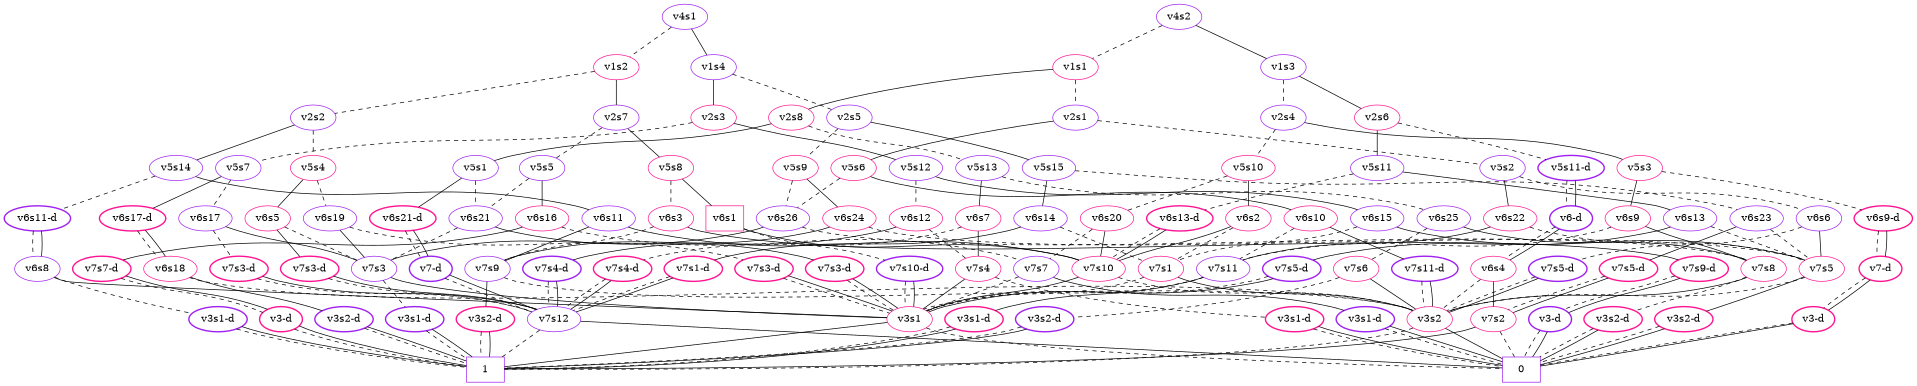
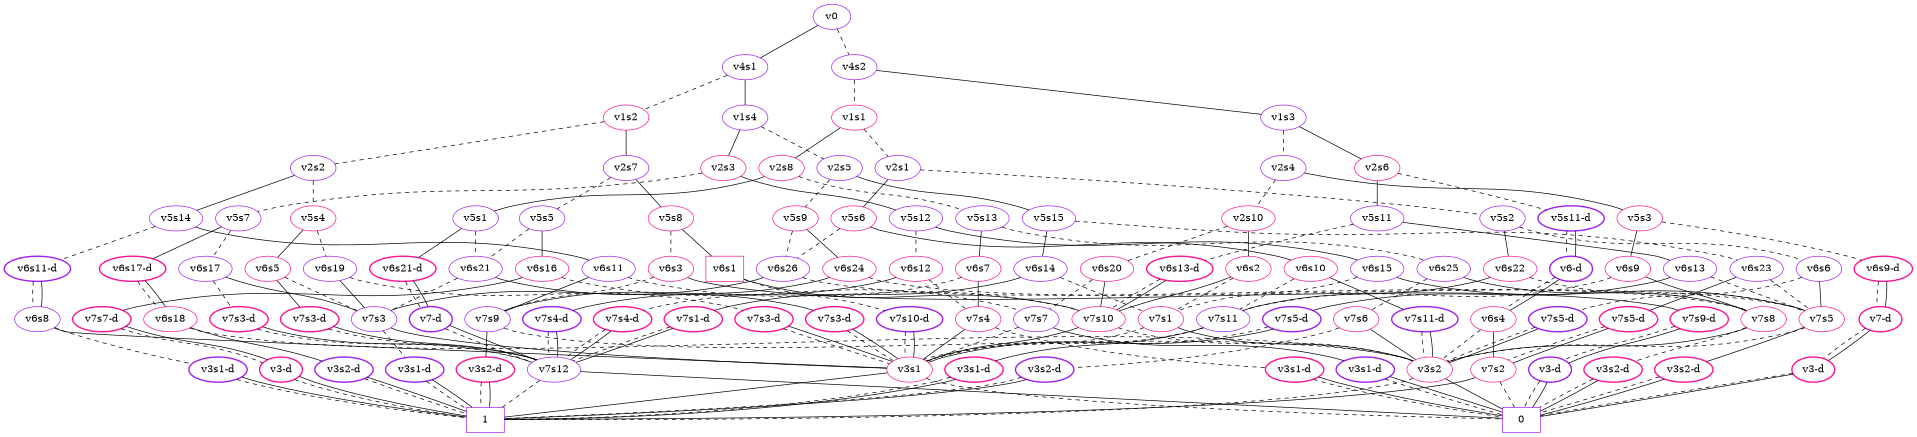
none -> (832, 17)
(1248, 168) -> (1248, 218)
(854, 244) -> (854, 294)
